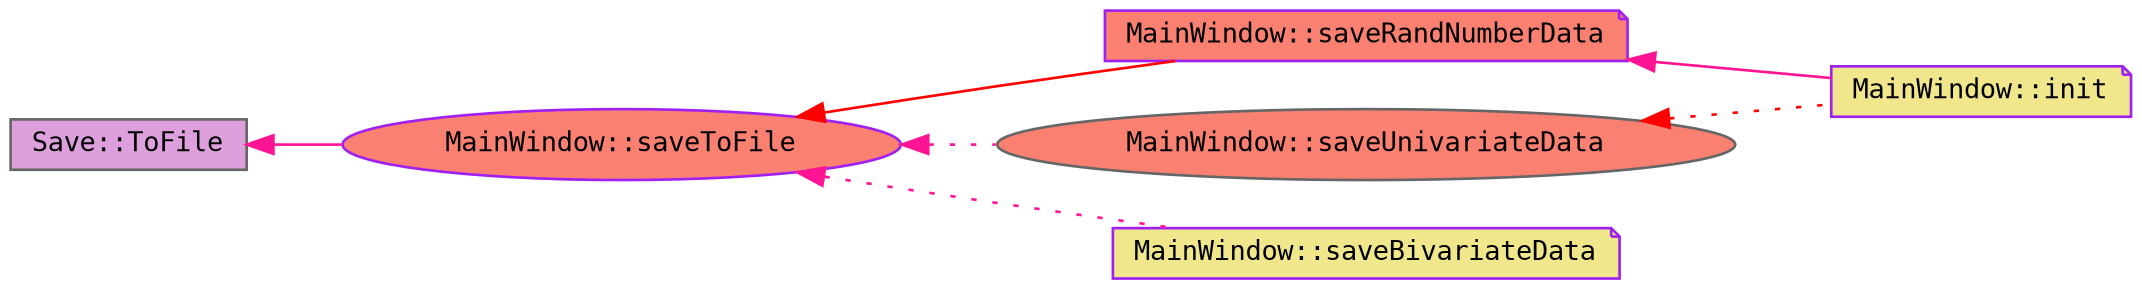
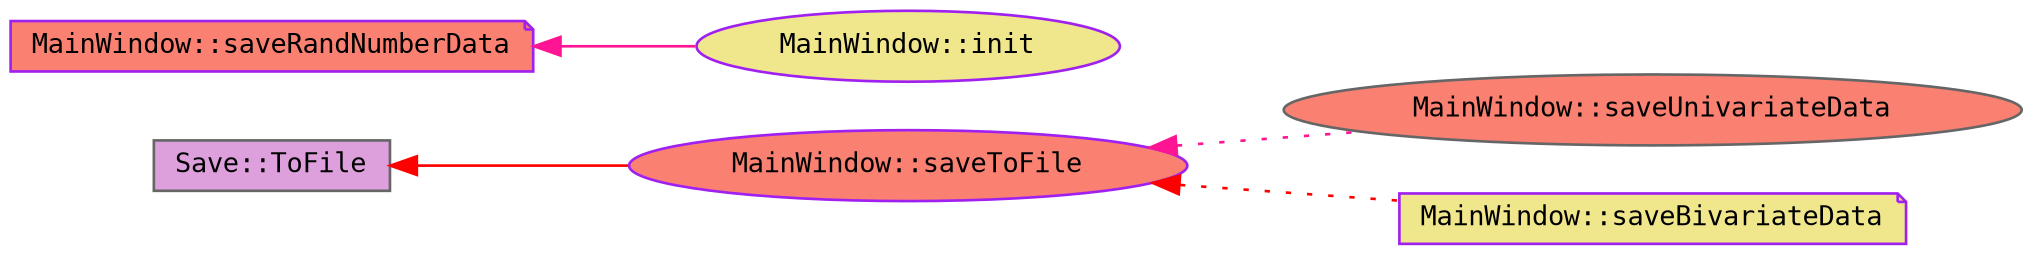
(1000, 86) -> none
(1981, 92) -> (908, 46)
(1750, 111) -> none
(308, 145) -> (523, 166)
(1000, 203) -> (1289, 193)
